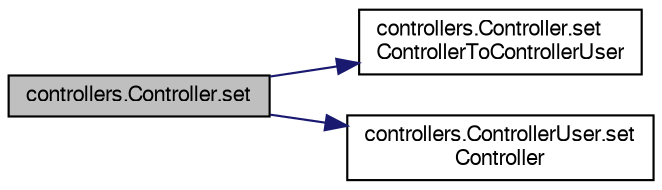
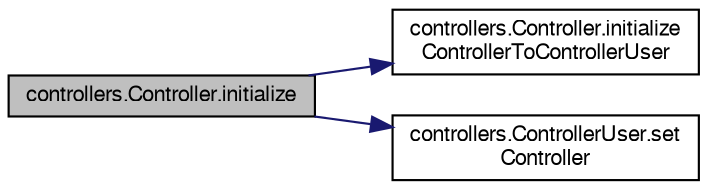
(500, 42) -> (546, 42)
(139, 96) -> (162, 96)
